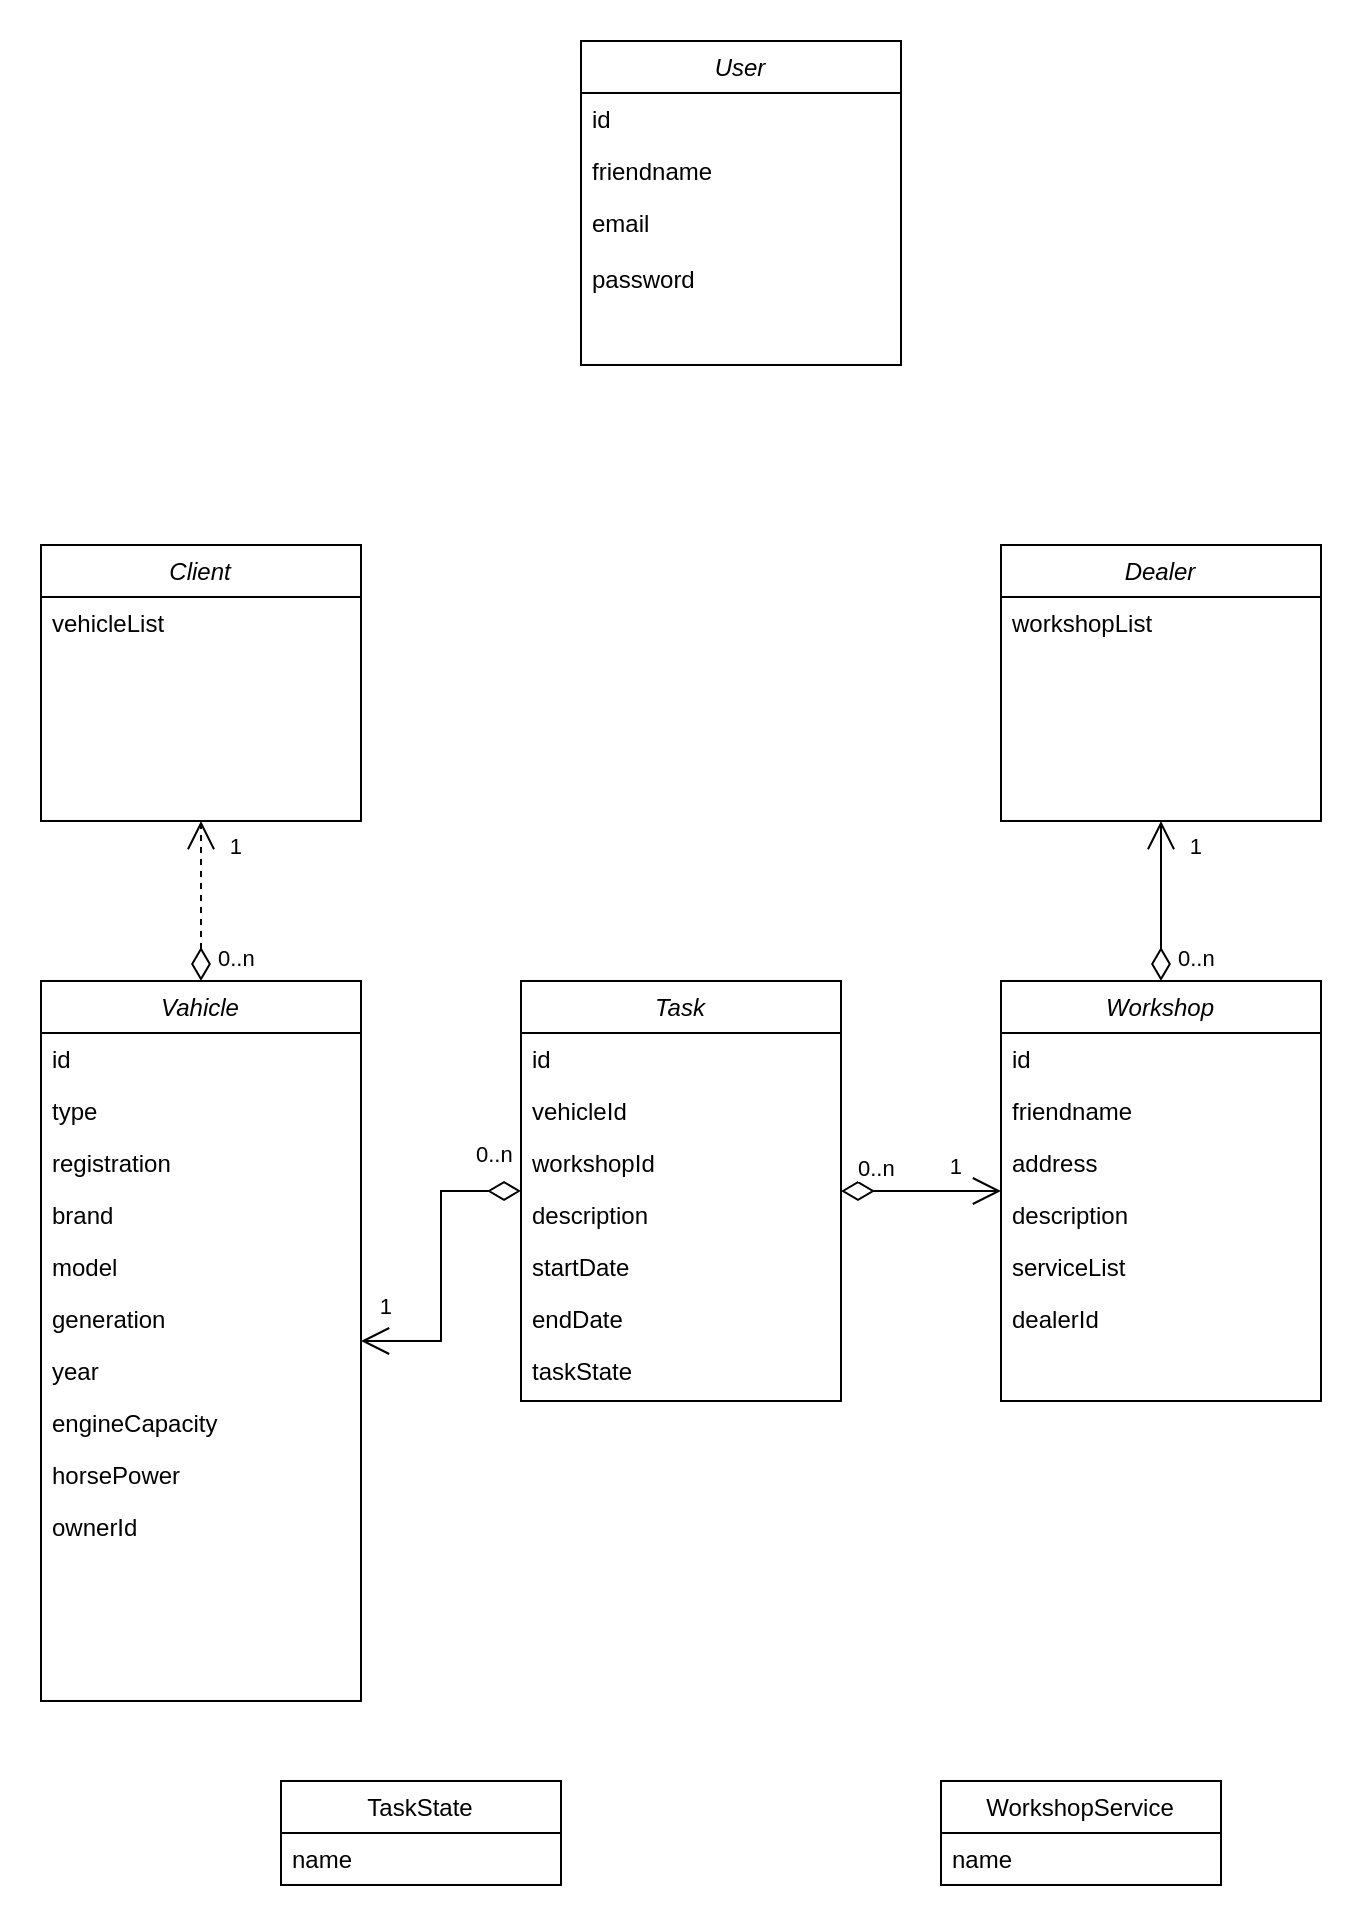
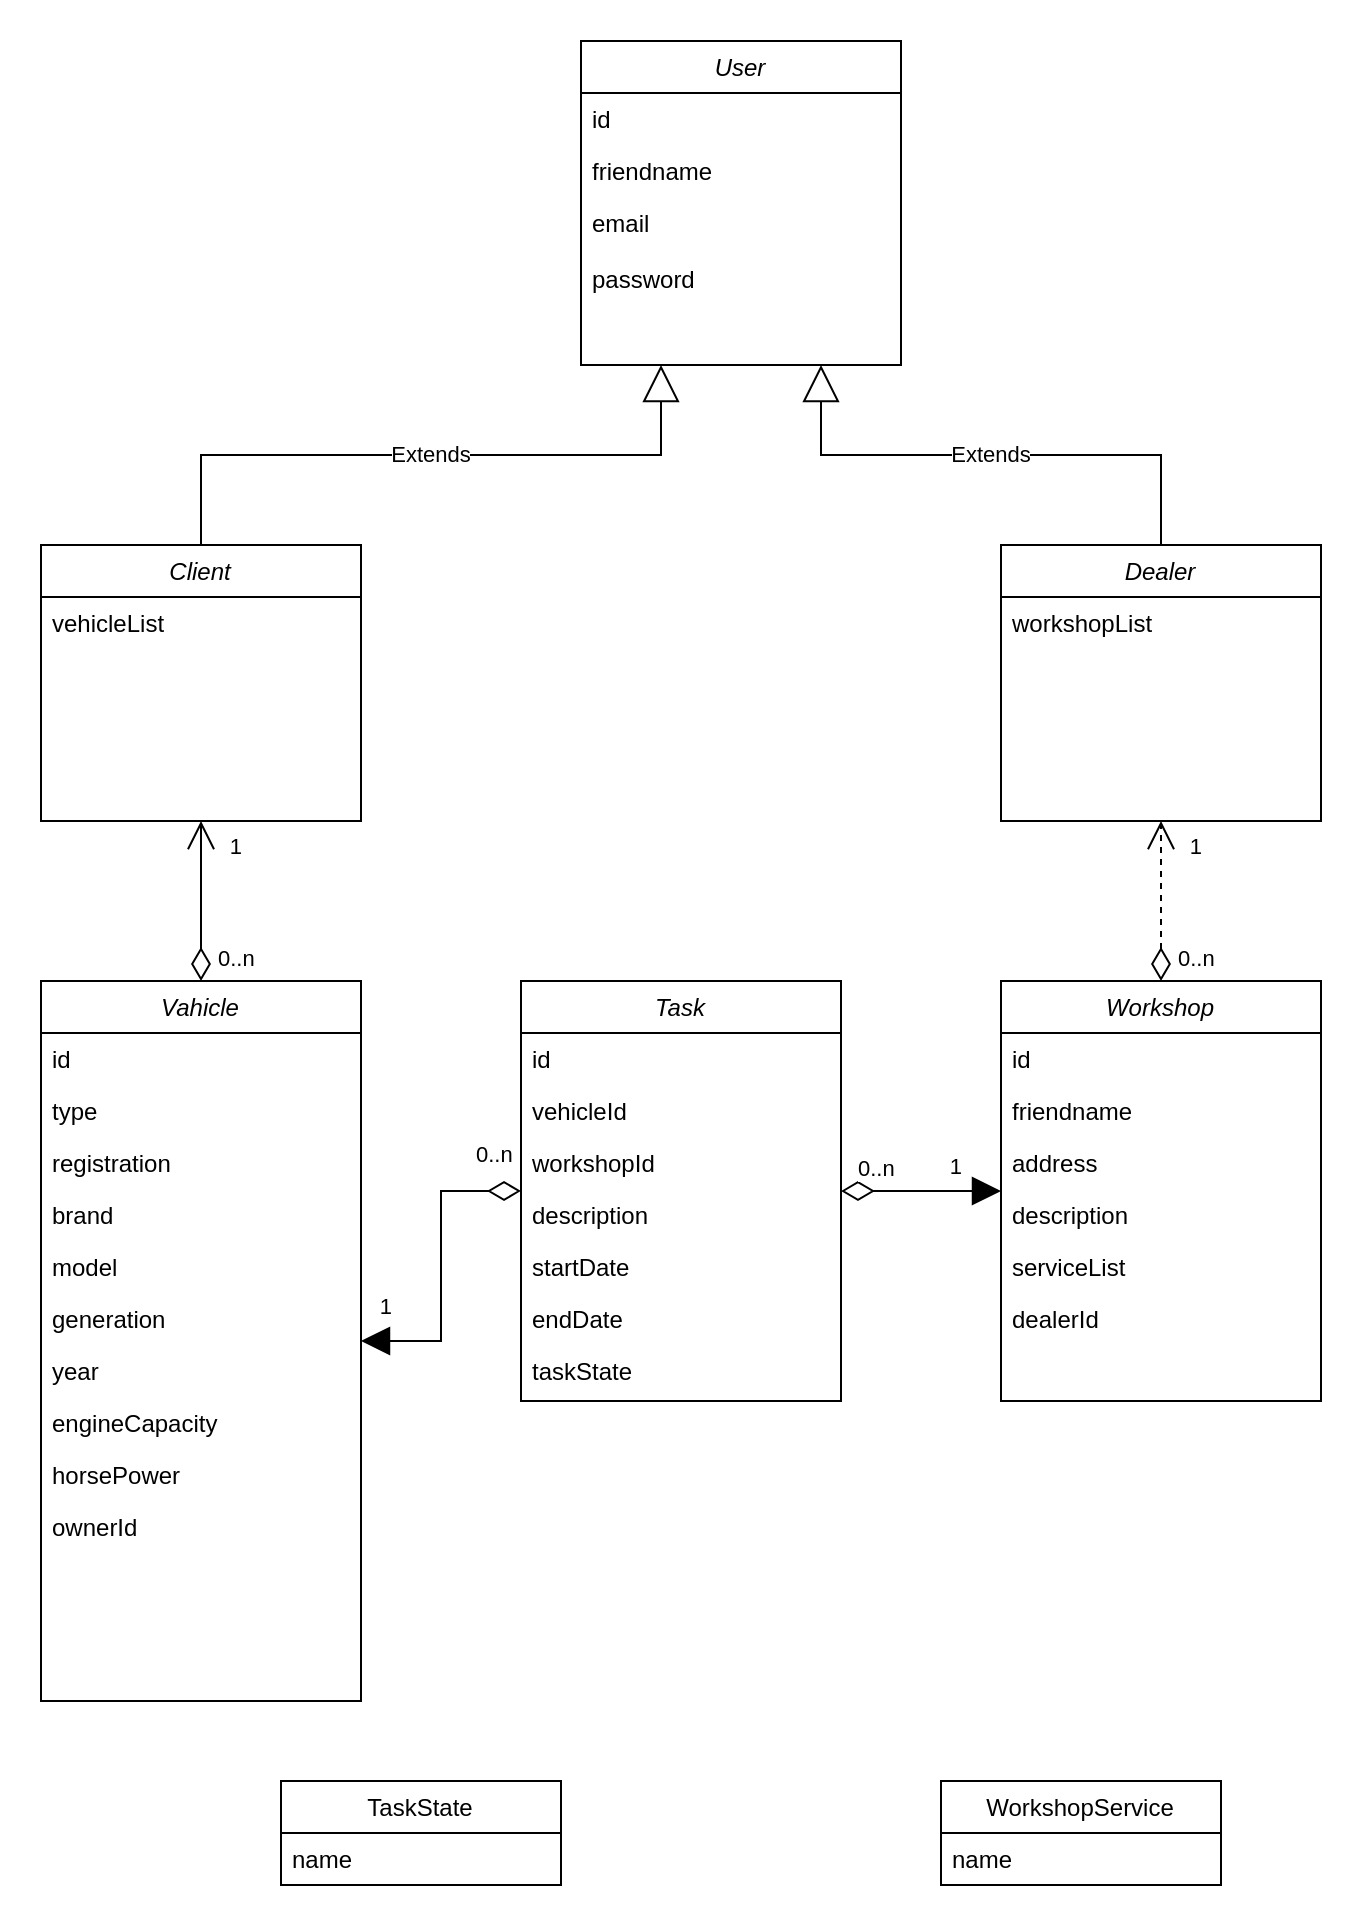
none -> (412, 455)
none -> (1010, 455)
(201, 887) -> (201, 887)
(1161, 887) -> (1161, 887)
(981, 1191) -> (971, 1191)
(380, 1341) -> (390, 1341)
